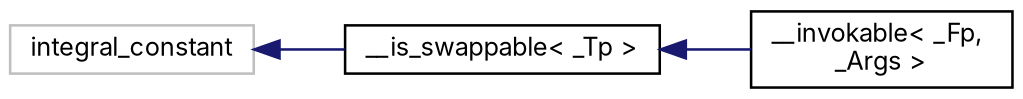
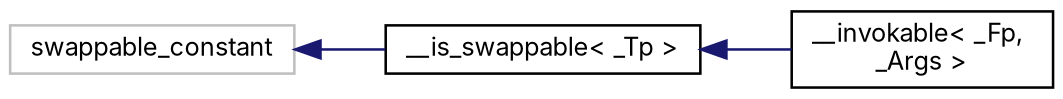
(132, 49) -> (152, 49)
